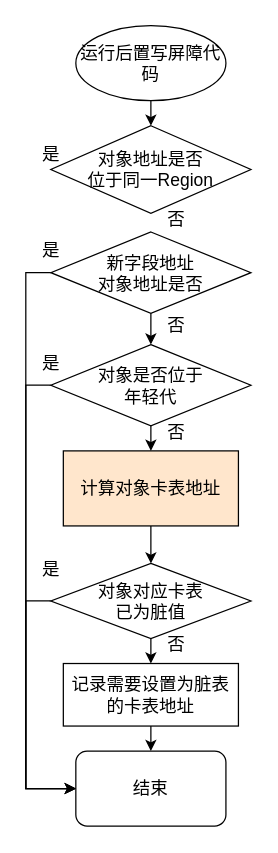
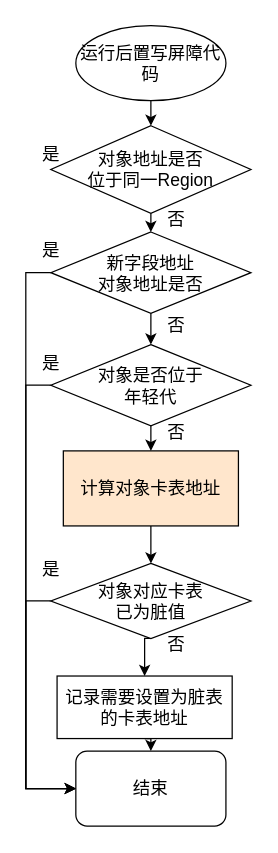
none -> (151, 219)
(151, 694) -> (144, 707)
